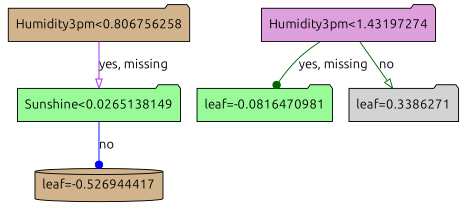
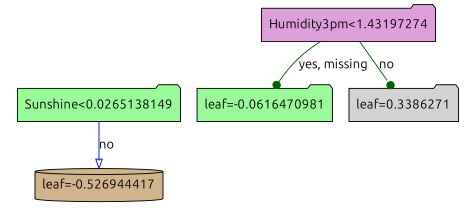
(99, 25) -> none
(373, 61) -> (373, 61)
(265, 105) -> (265, 105)
(99, 141) -> (99, 141)
